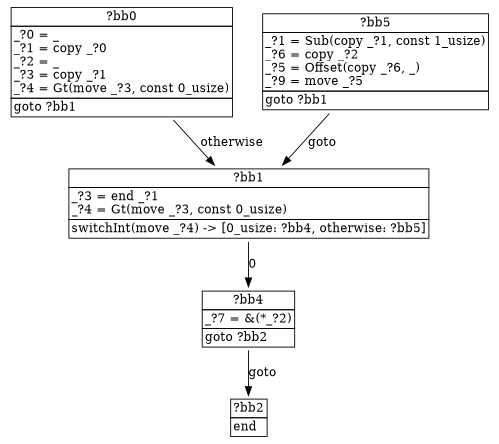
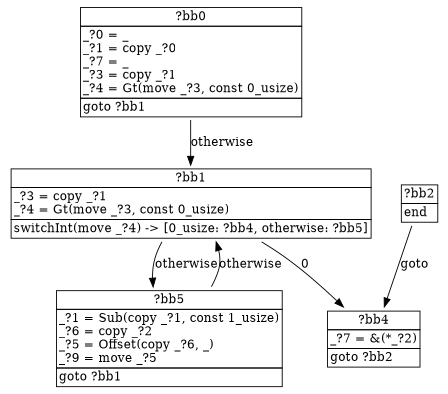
(37, 62) -> (106, 62)
(322, 143) -> (251, 264)
(116, 196) -> (61, 196)
none -> (155, 259)
(248, 368) -> (399, 262)
